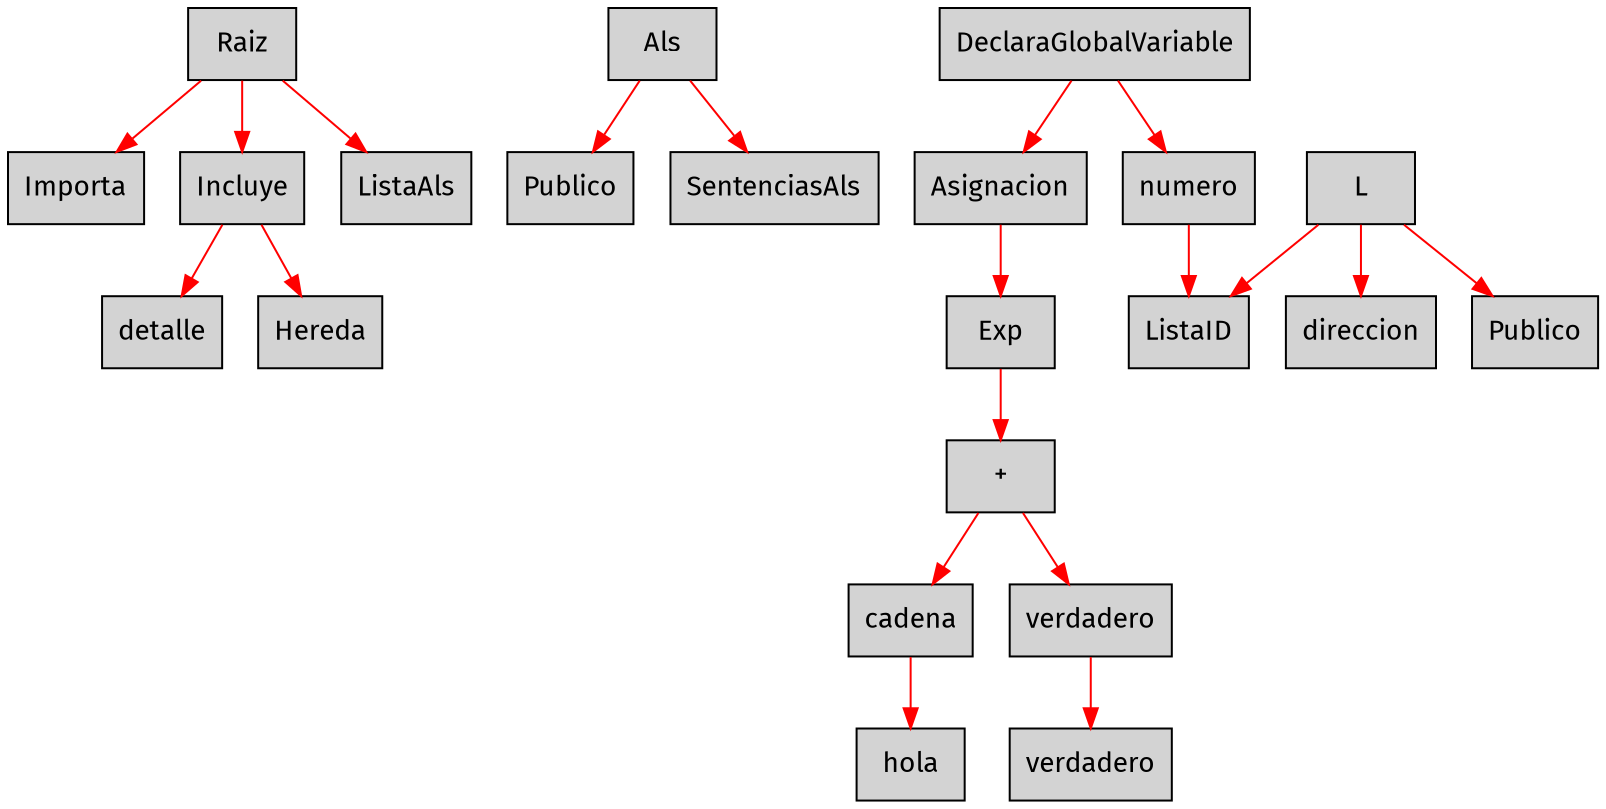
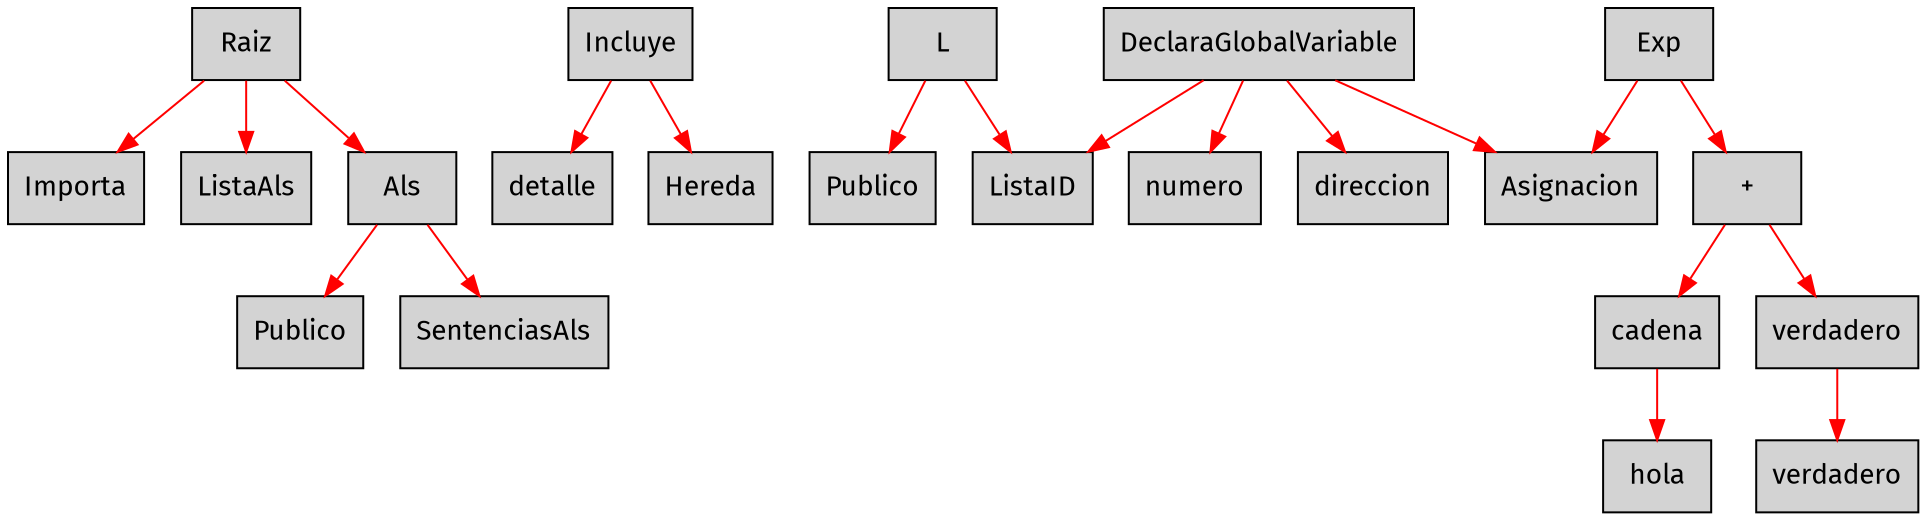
(242, 106) -> (317, 109)
(1001, 250) -> (1620, 108)
(1189, 250) -> (1154, 111)
(1361, 250) -> (1310, 109)
